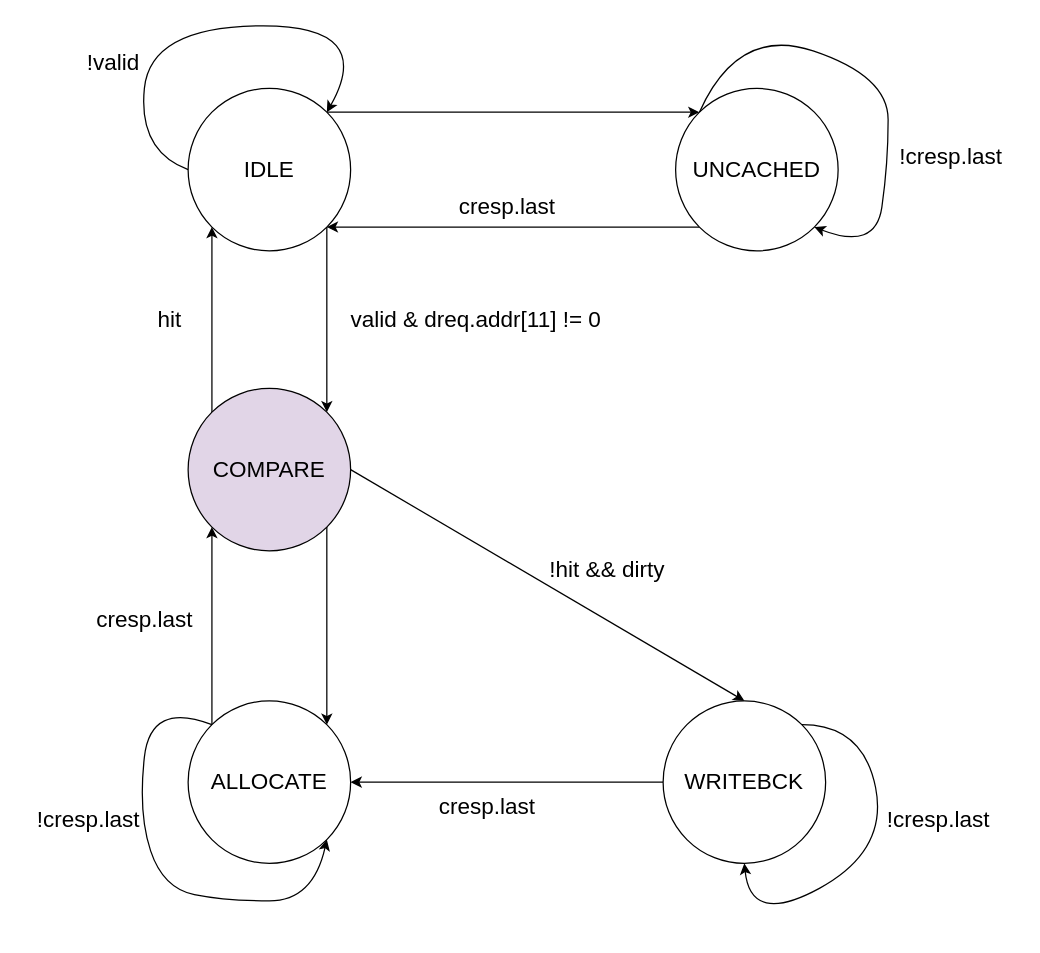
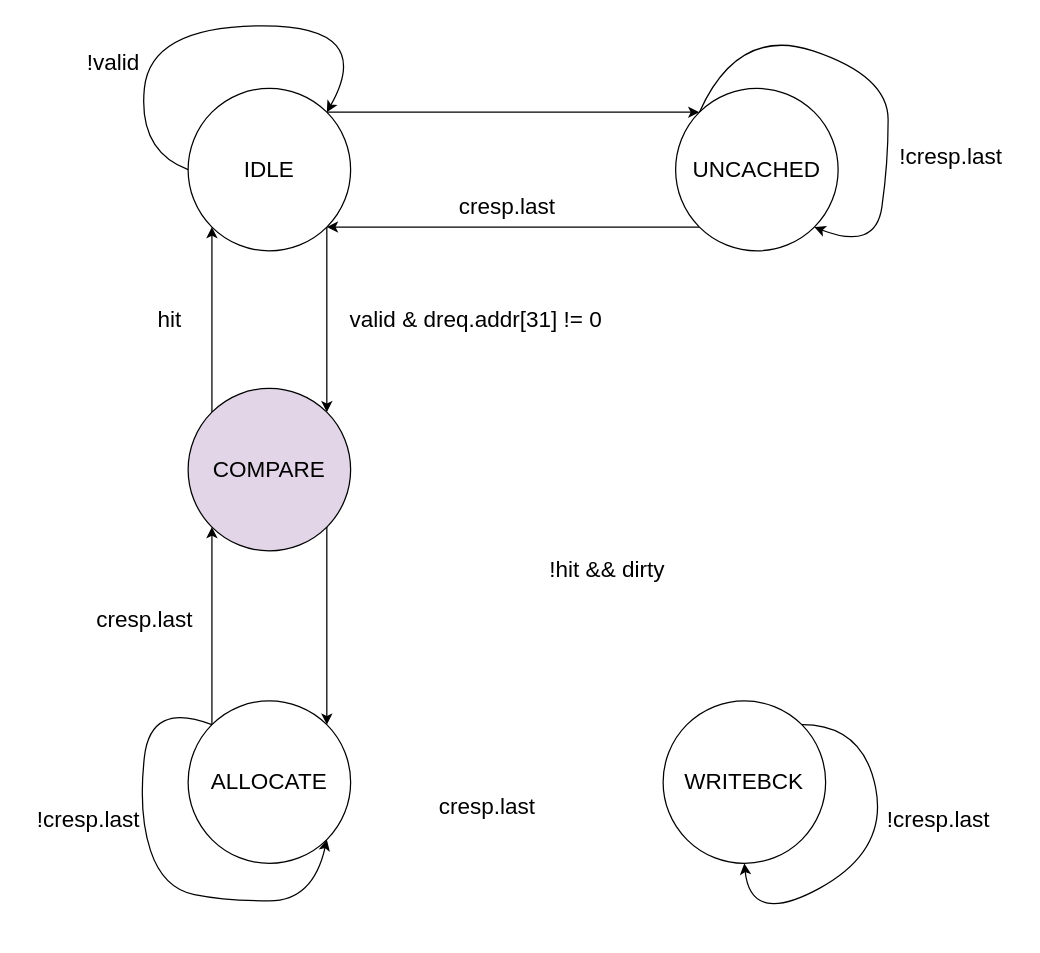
(476, 319) -> (476, 319)
(544, 583) -> none
(511, 782) -> none
